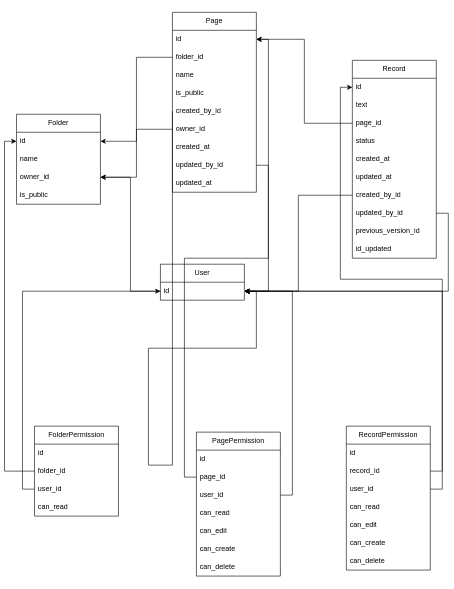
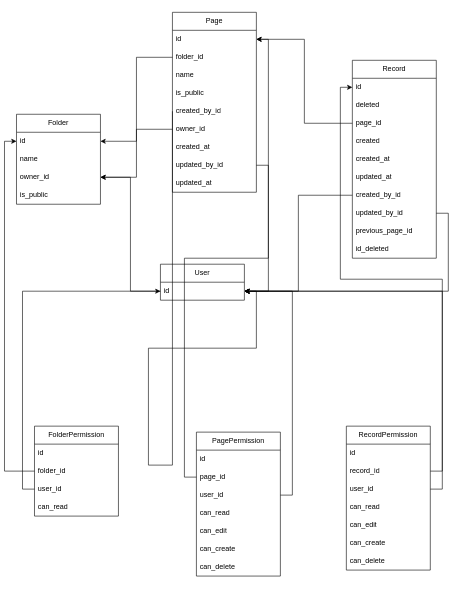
(364, 105) -> (369, 105)
(368, 141) -> (370, 141)
(392, 231) -> (386, 231)
(375, 249) -> (374, 249)
